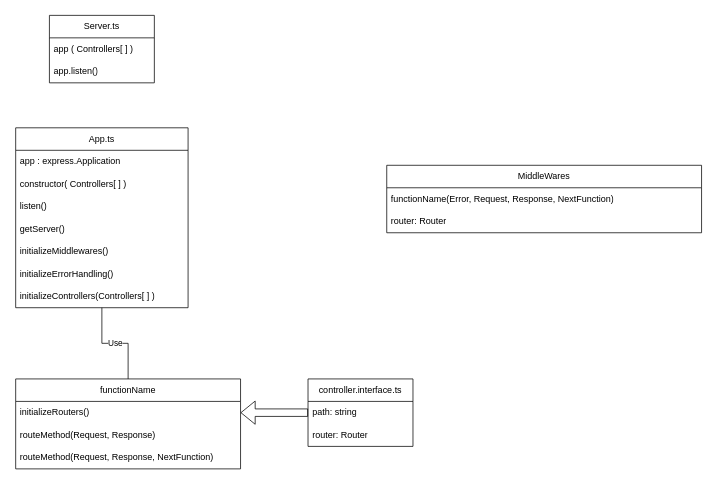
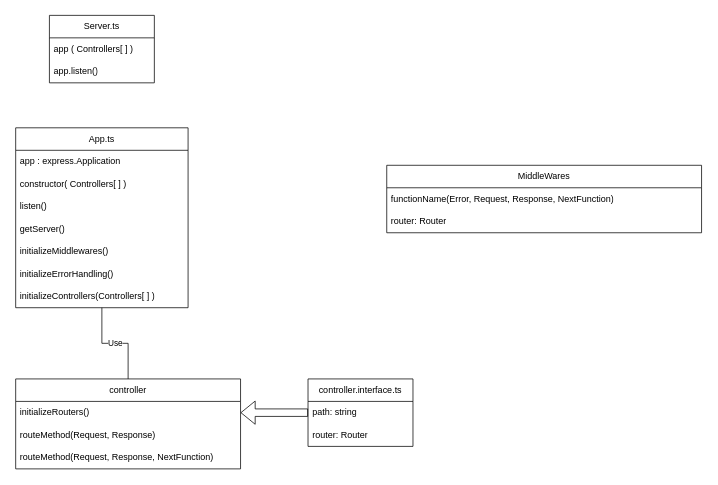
(128, 390) -> (128, 390)
